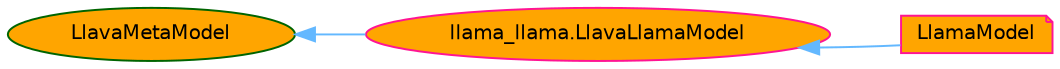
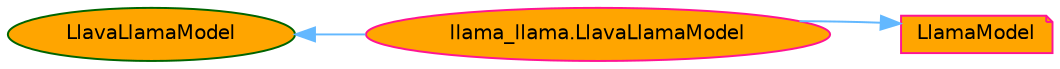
(151, 34) -> (151, 34)
(860, 47) -> (840, 22)
